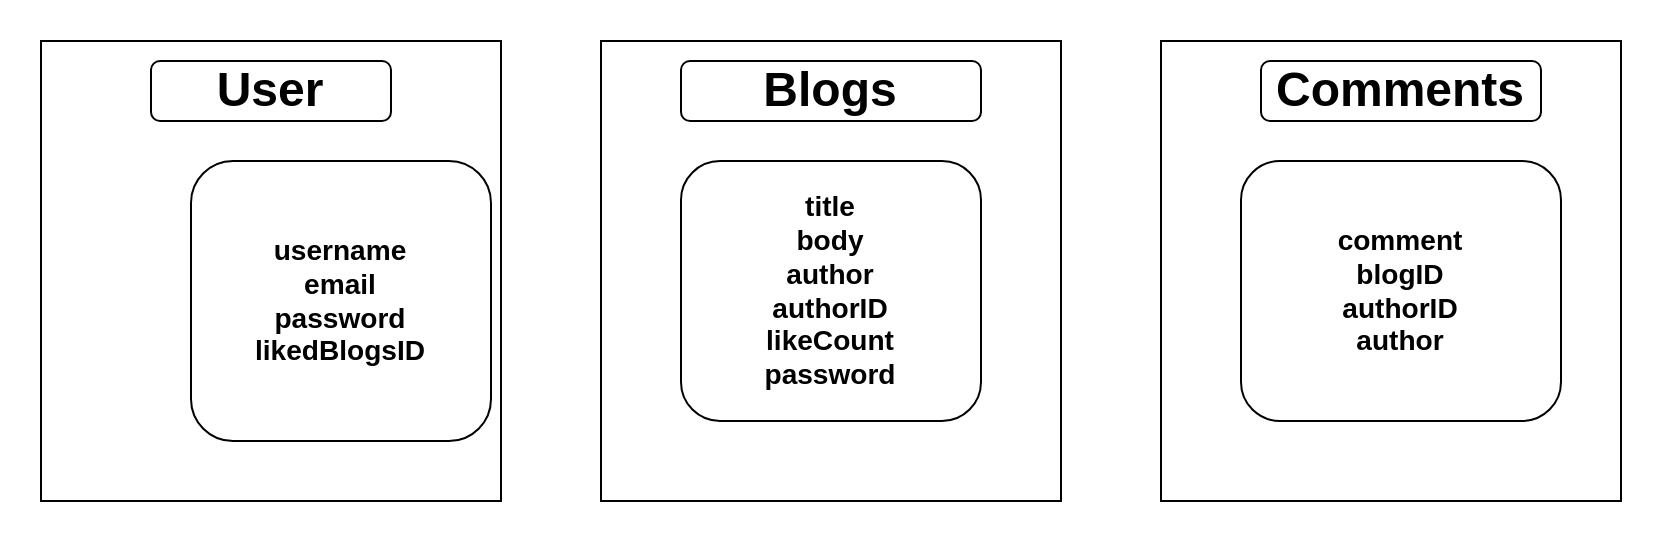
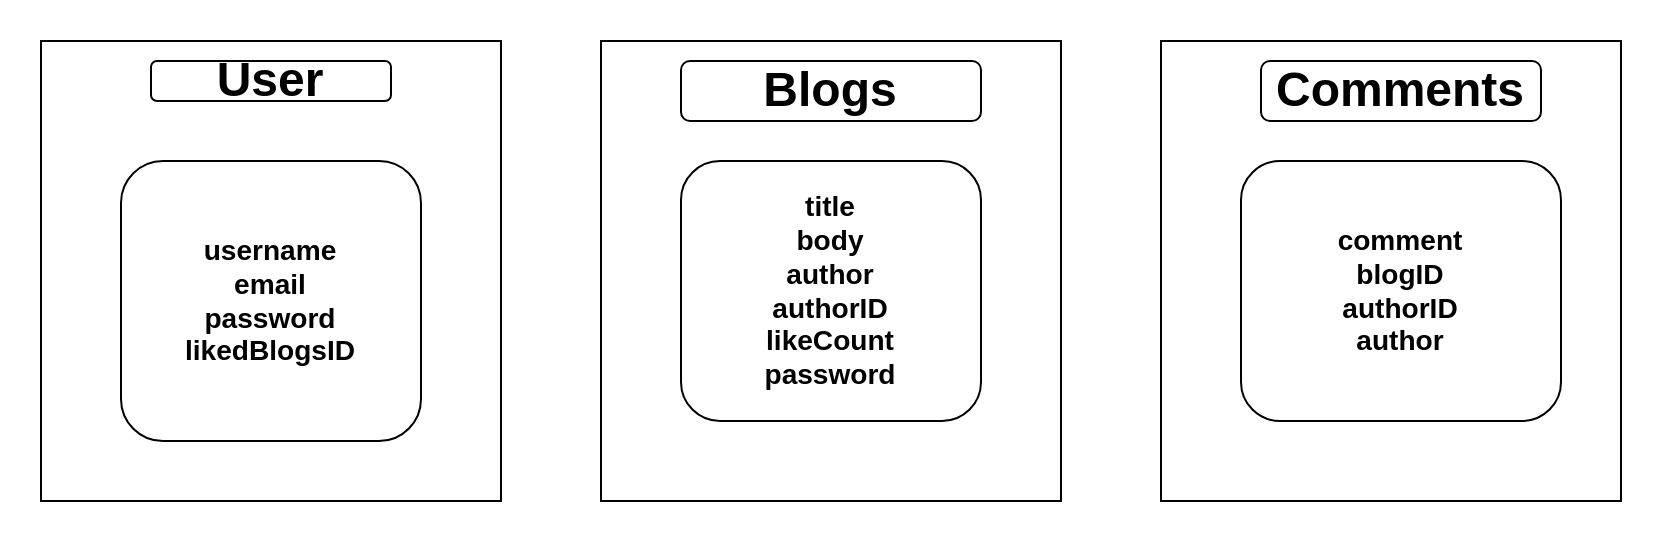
(271, 91) -> (271, 81)
(341, 301) -> (271, 301)
